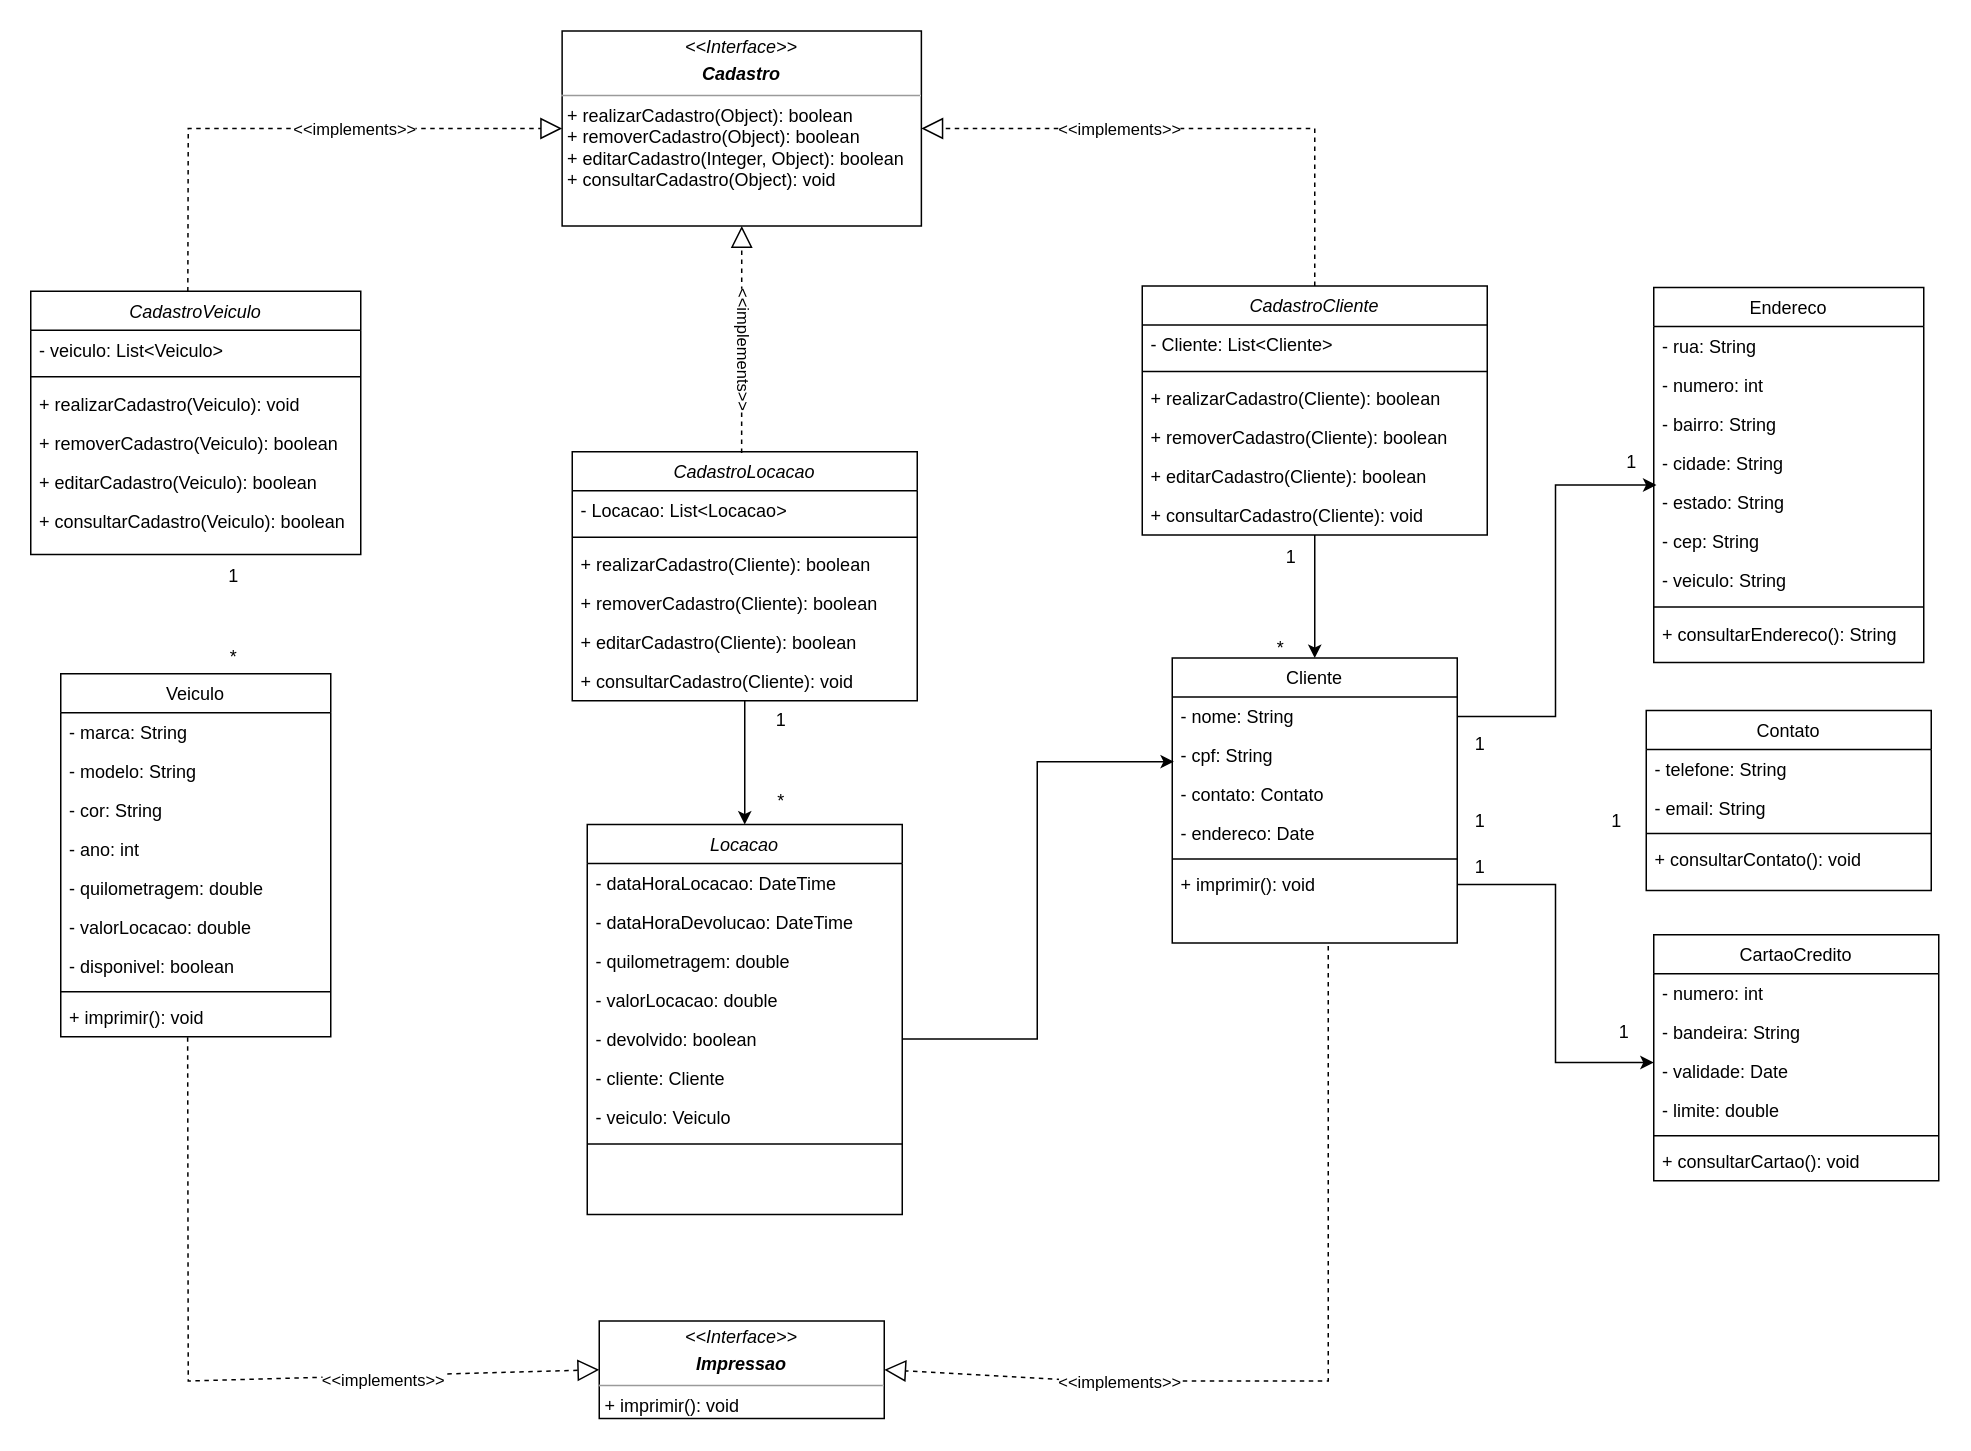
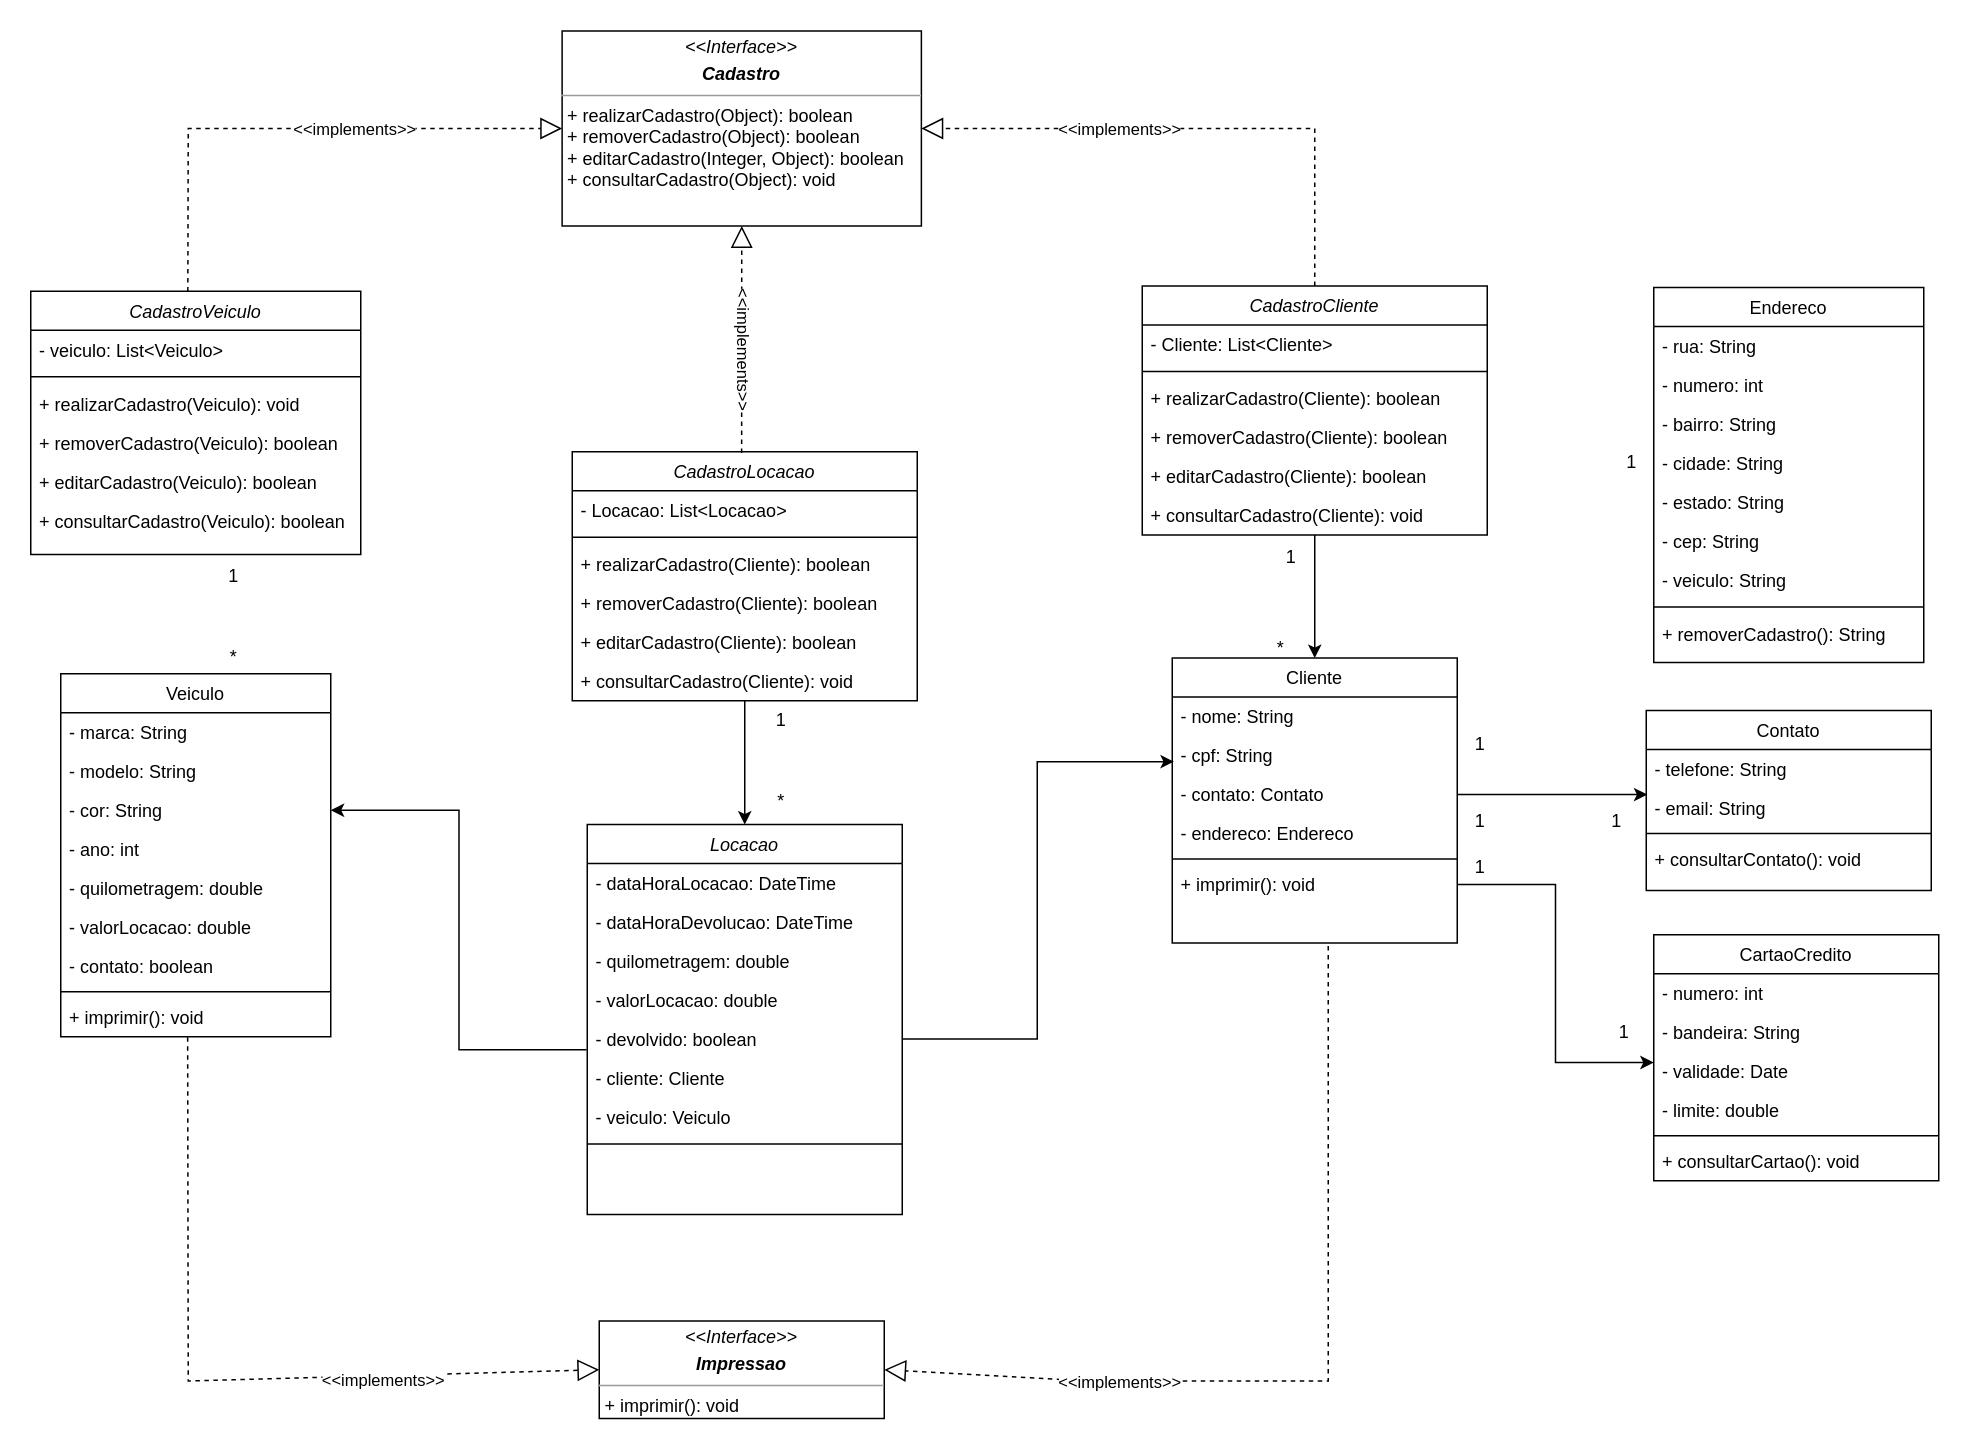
(1556, 603) -> none
(1796, 635) -> (1789, 635)
none -> (1549, 794)
(1254, 834) -> (1274, 834)
none -> (459, 933)
(158, 967) -> (150, 967)
